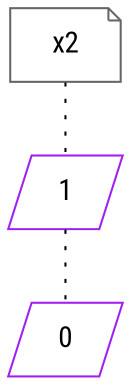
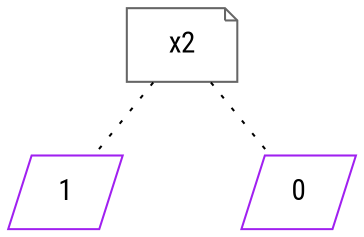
(65, 266) -> (241, 119)
